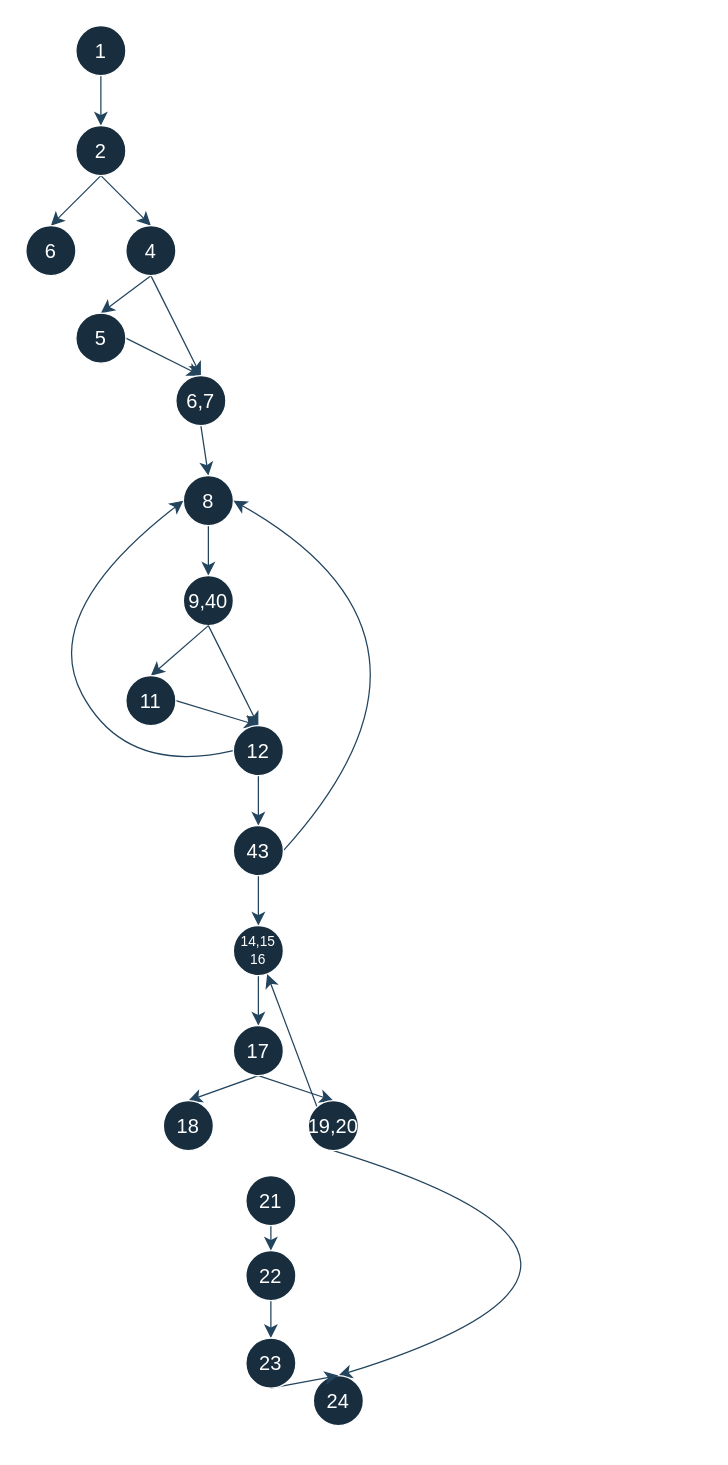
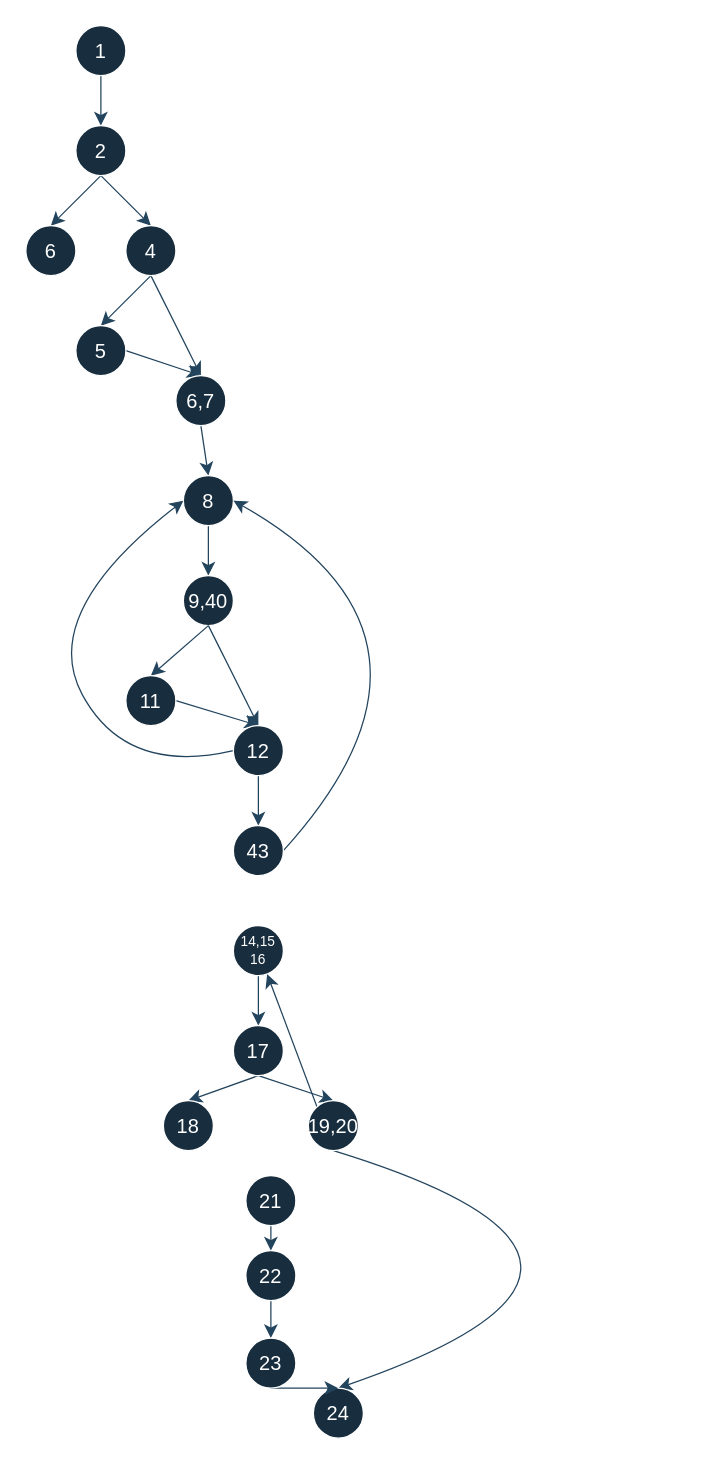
(101, 338) -> (101, 351)
(258, 895) -> none
(338, 1401) -> (338, 1413)
